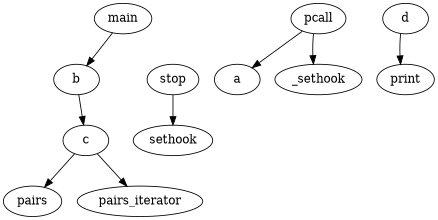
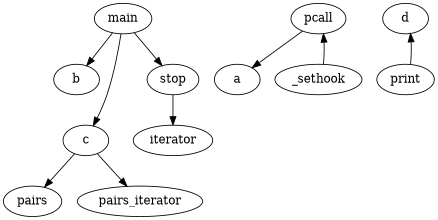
(313, 45) -> (324, 53)
(400, 45) -> (411, 53)
none -> (145, 46)
(81, 106) -> (112, 77)
(173, 140) -> (173, 140)
